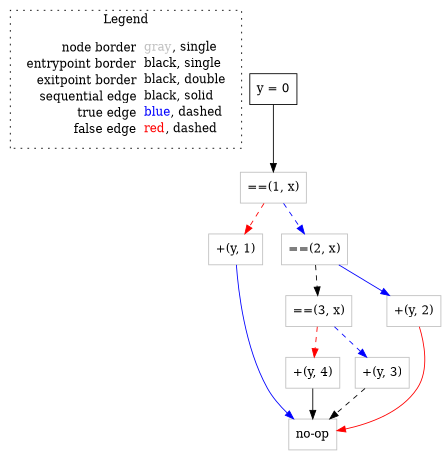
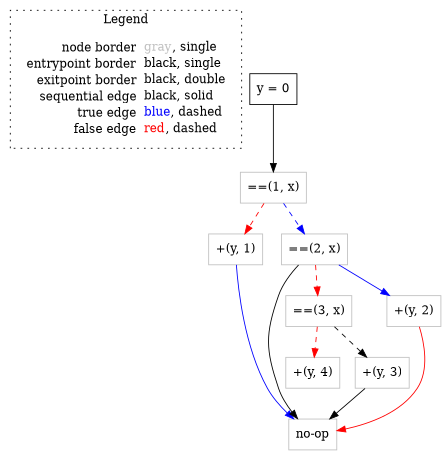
(316, 276) -> (316, 276)
(347, 339) -> (347, 339)
(313, 399) -> (269, 337)
(351, 401) -> (351, 401)
